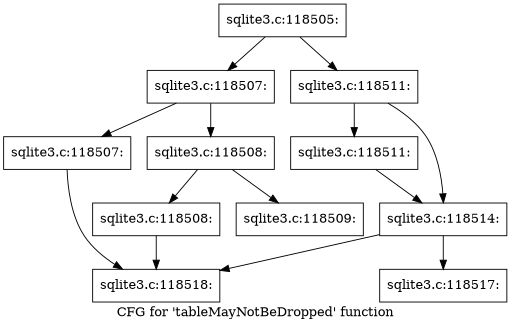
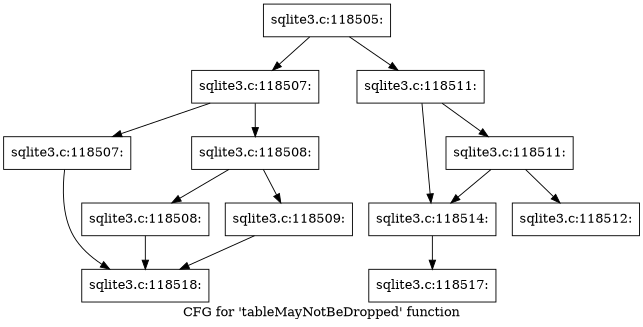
none -> (576, 219)
(304, 251) -> (221, 251)
